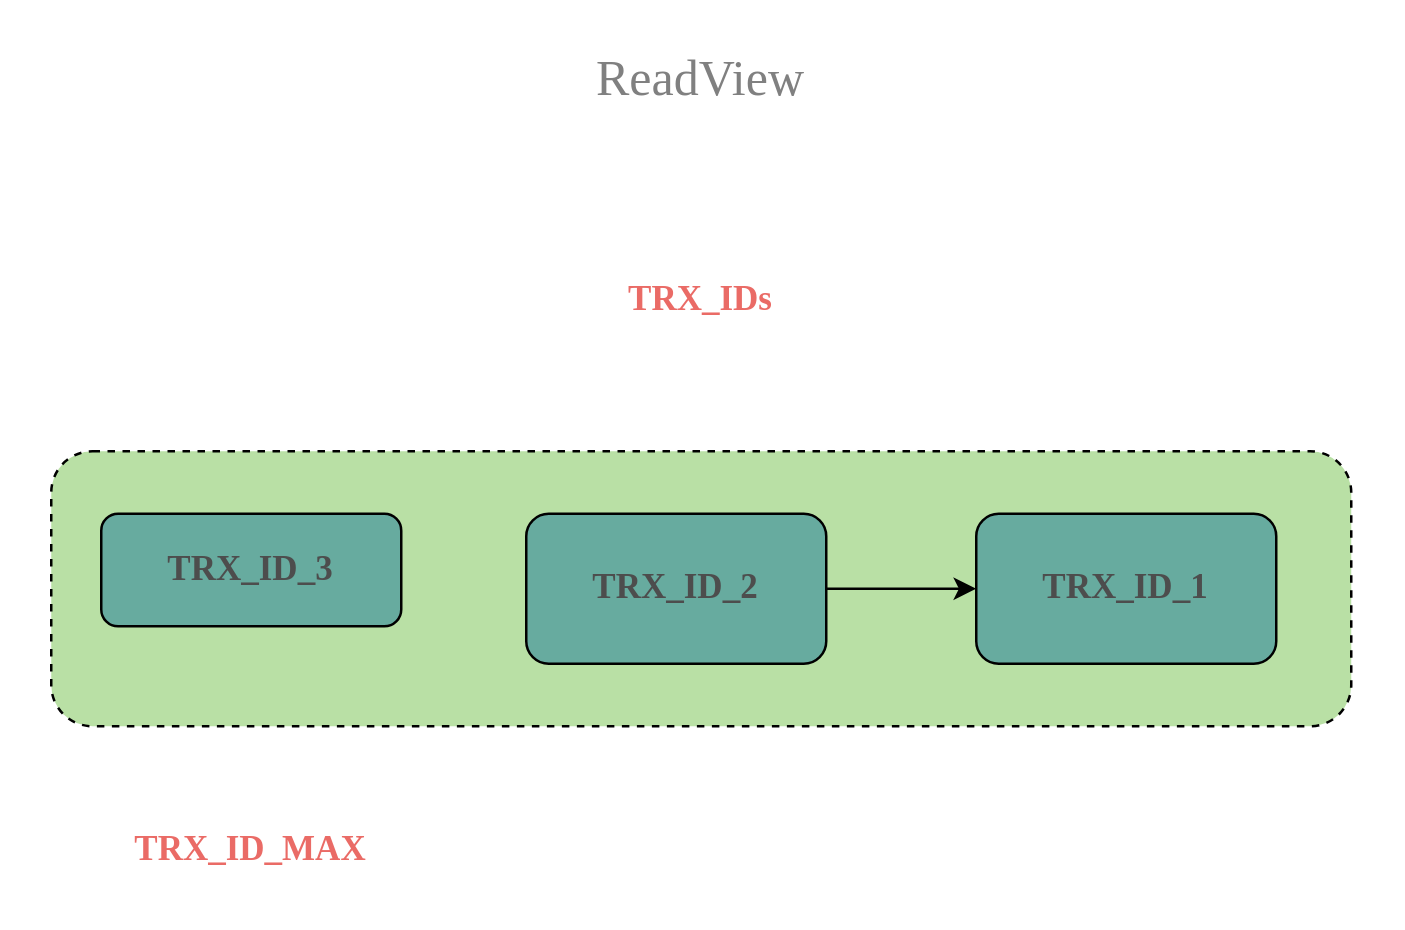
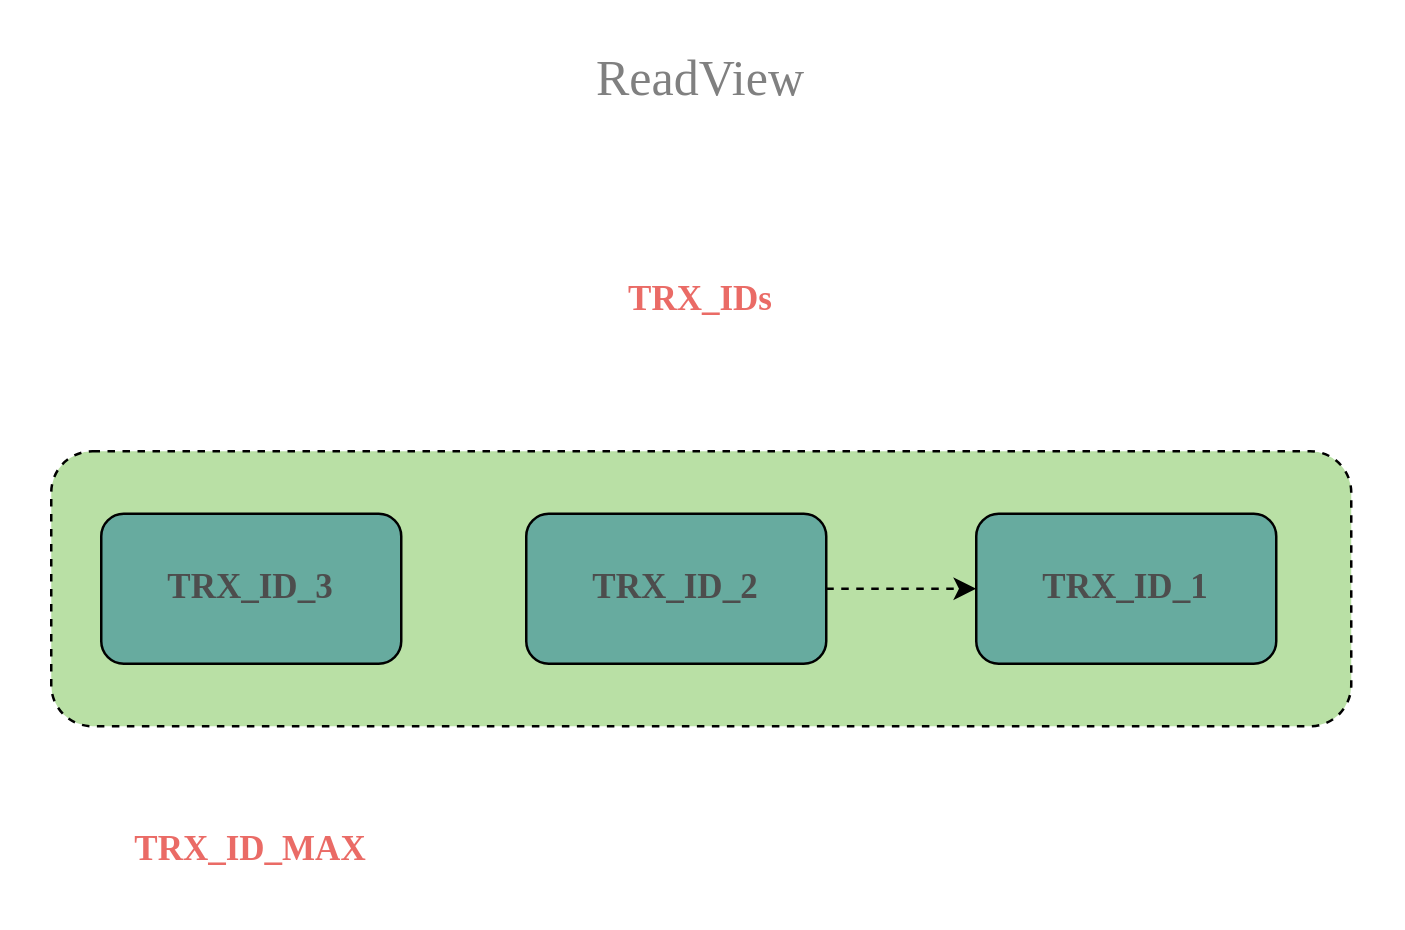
(251, 570) -> (251, 589)
(896, 589) -> (896, 589)
